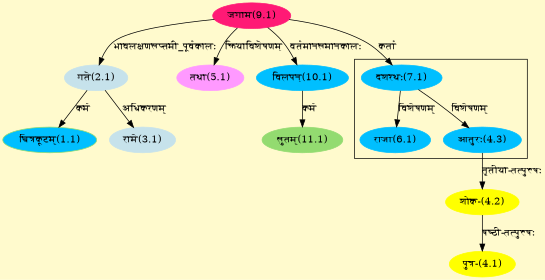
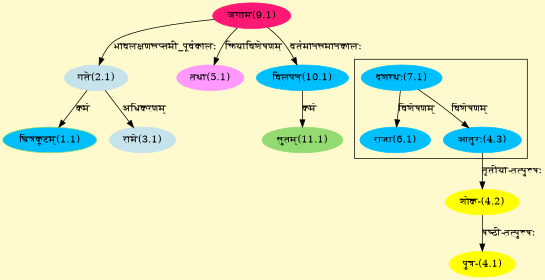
(342, 32) -> none
